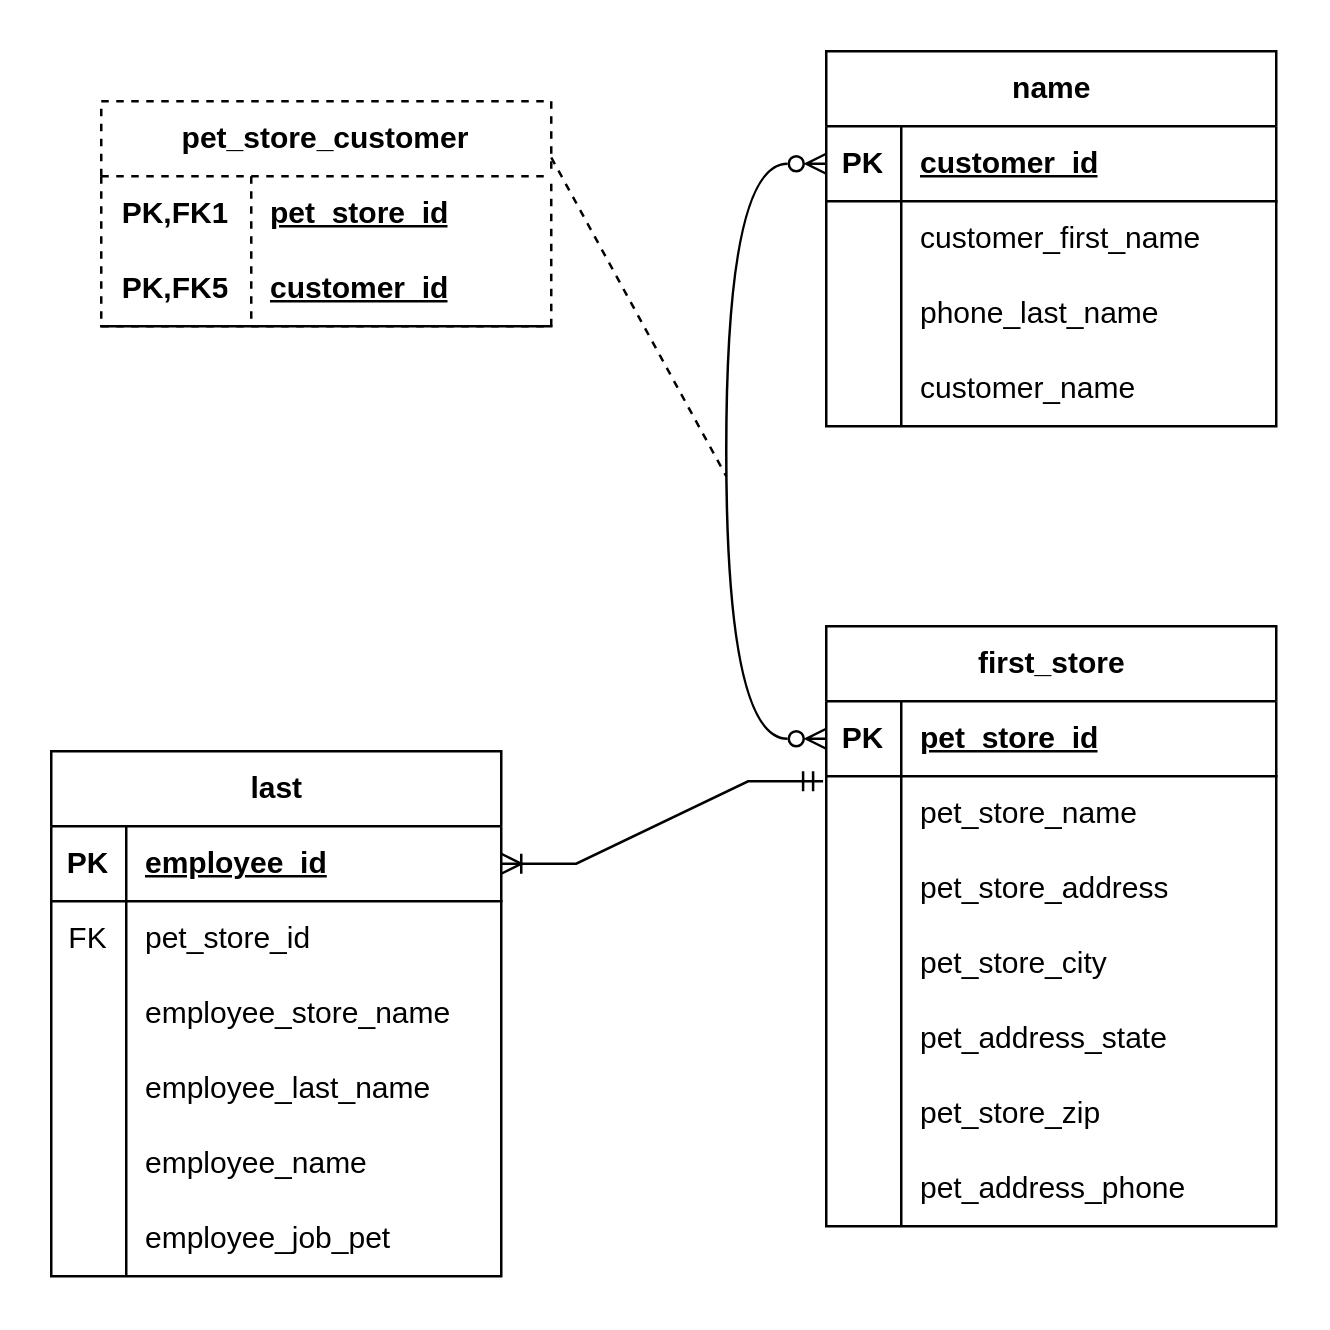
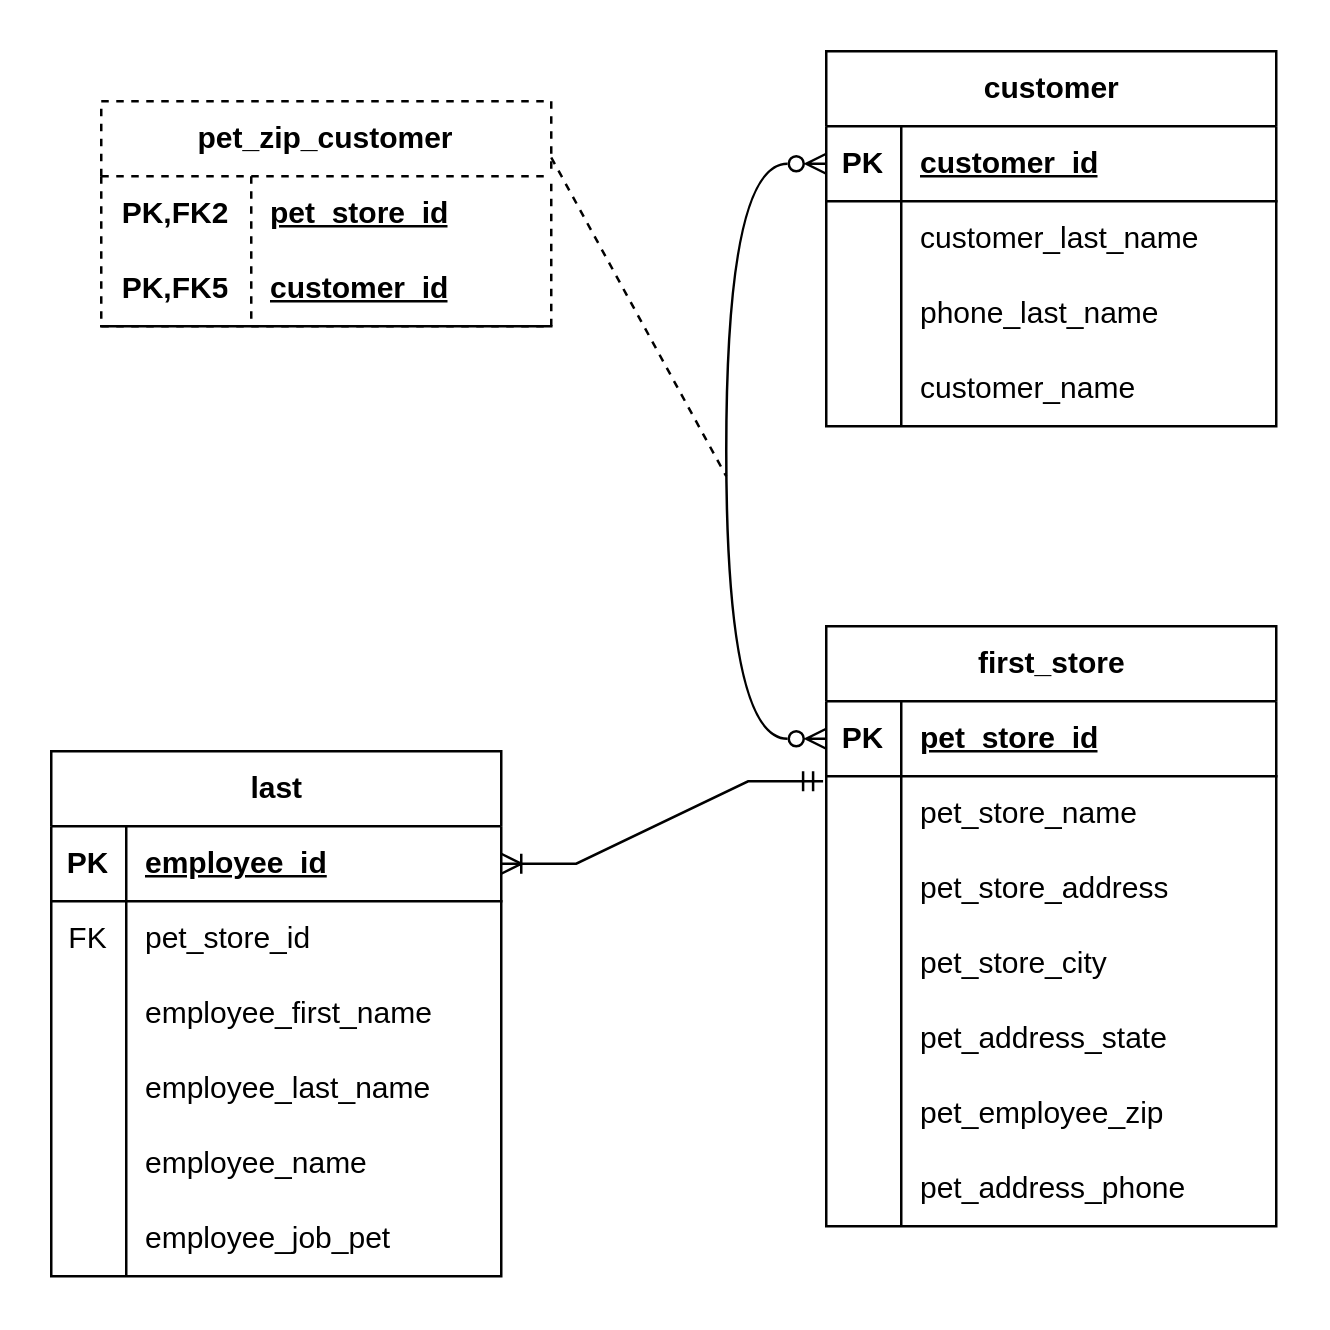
(1053, 89) -> (1053, 89)
(326, 139) -> (326, 139)
(176, 214) -> (176, 214)
(1077, 239) -> (1069, 239)
(302, 1014) -> (298, 1014)
(1027, 1114) -> (1048, 1114)
